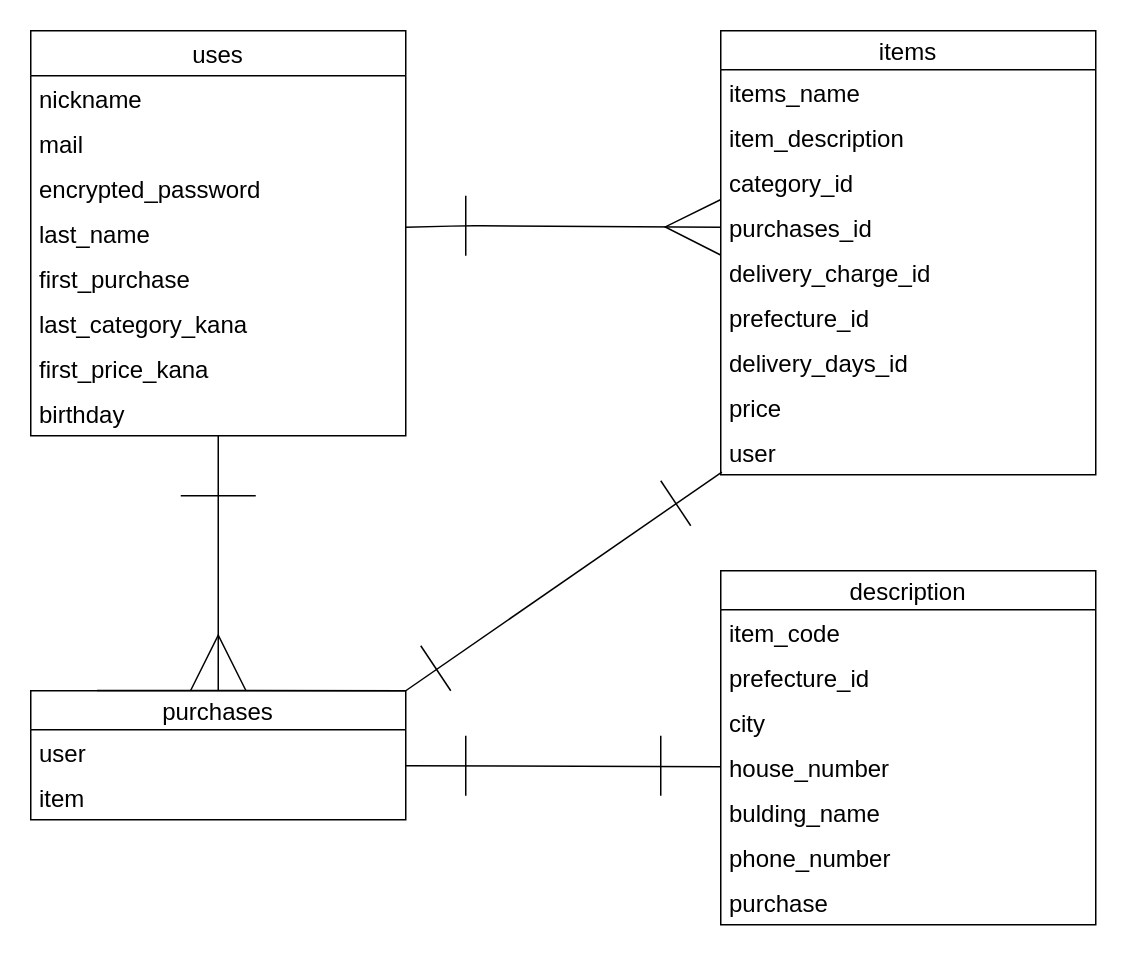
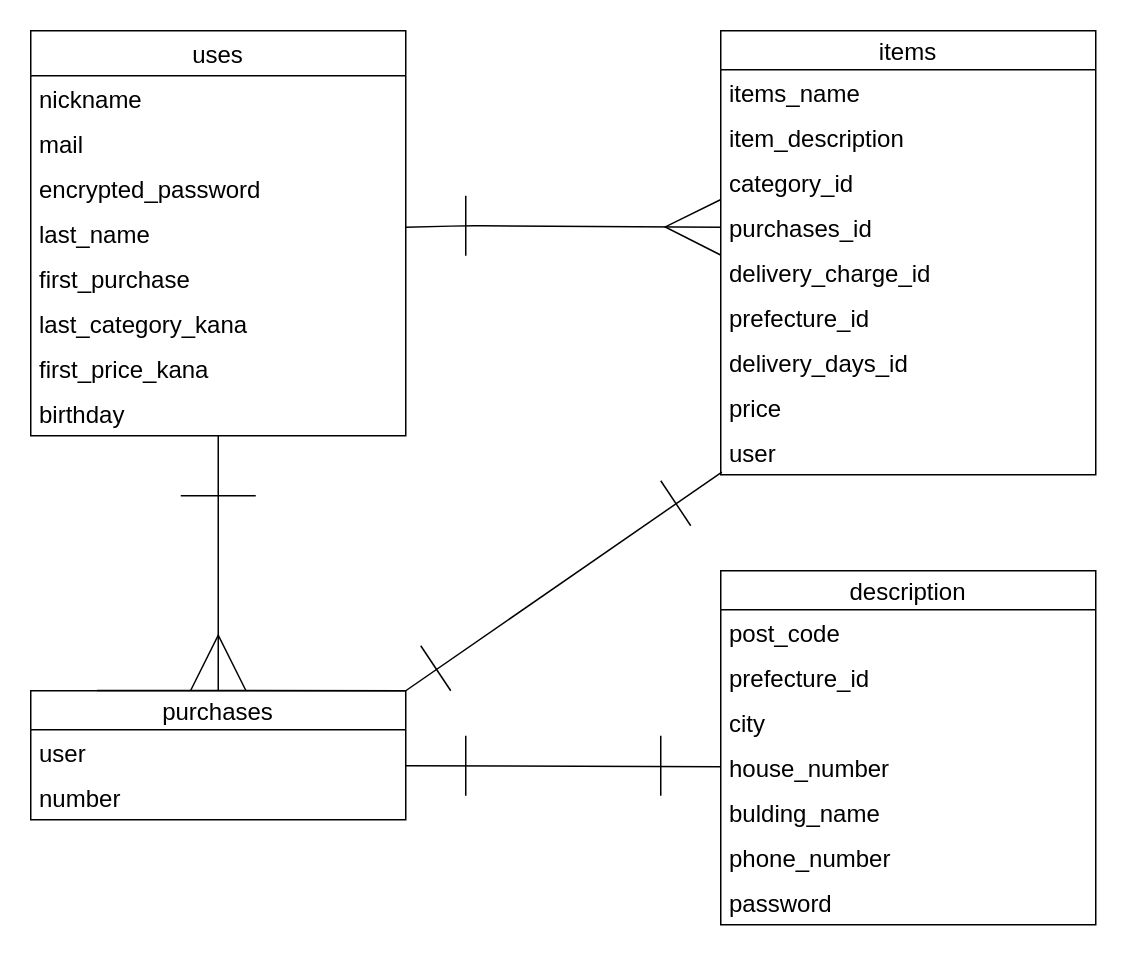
(786, 634) -> (789, 634)
(63, 799) -> (79, 799)
(783, 904) -> (783, 904)
